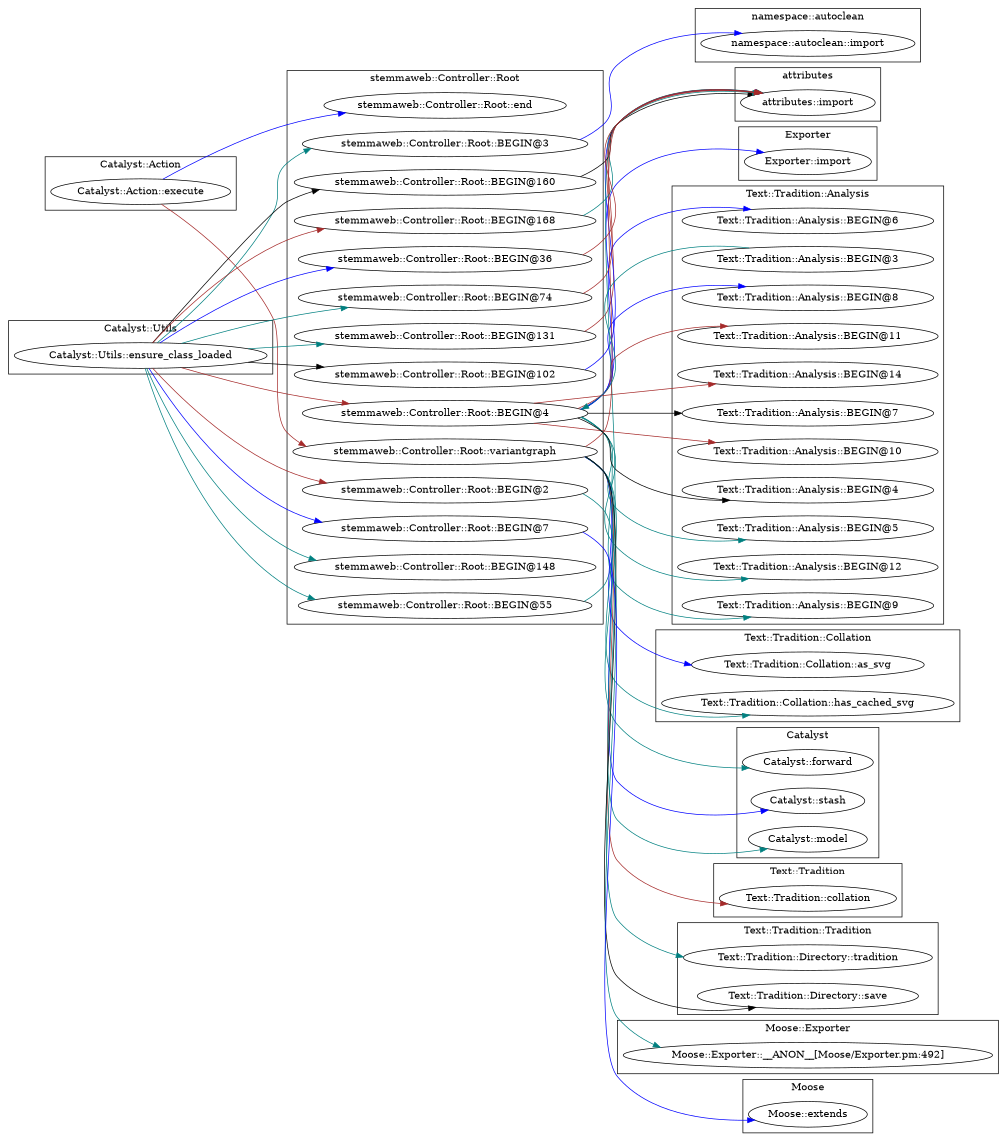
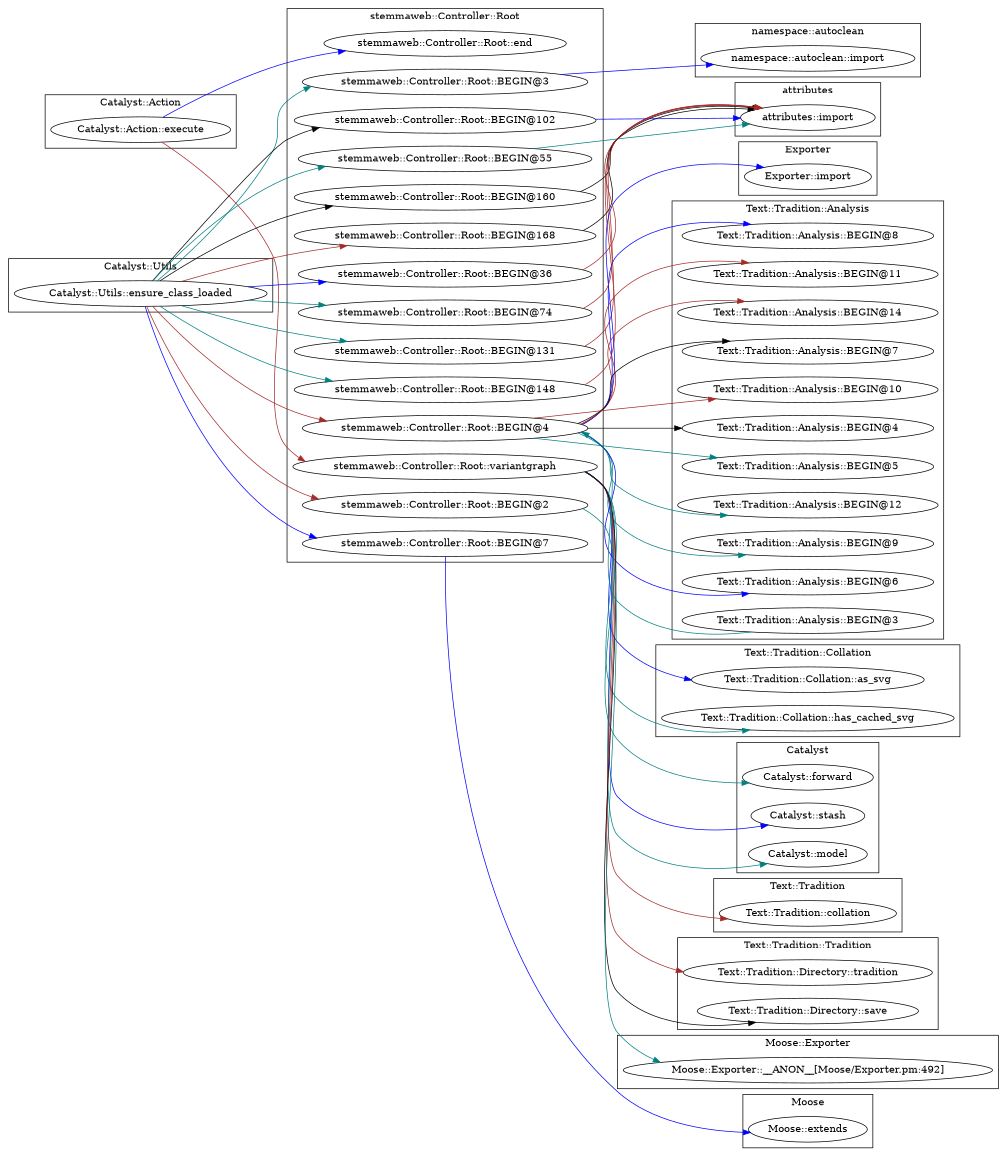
(631, 113) -> (631, 128)
(609, 216) -> (605, 193)
(610, 719) -> (610, 734)
